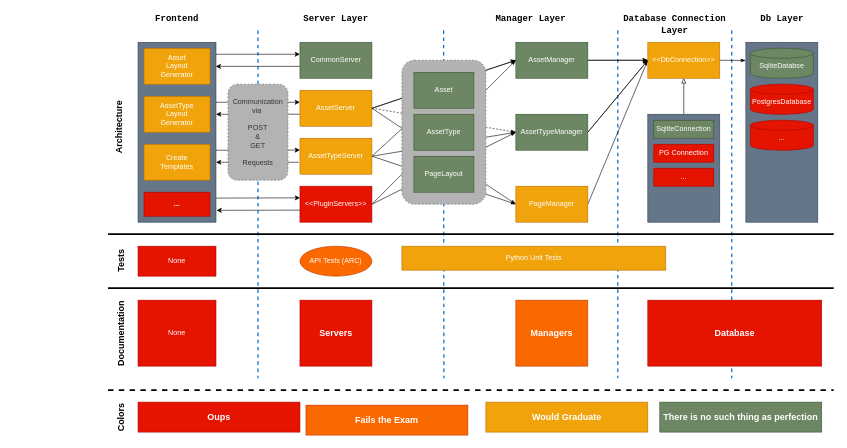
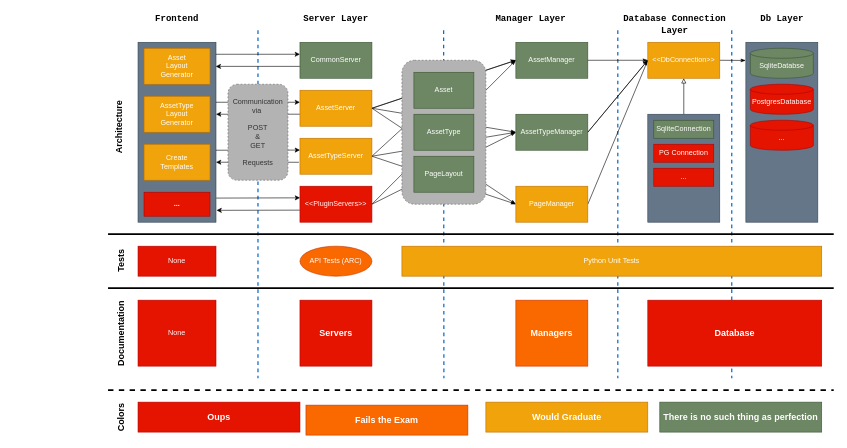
(644, 60) -> none
(388, 111) -> (388, 111)
(534, 258) -> (612, 261)
